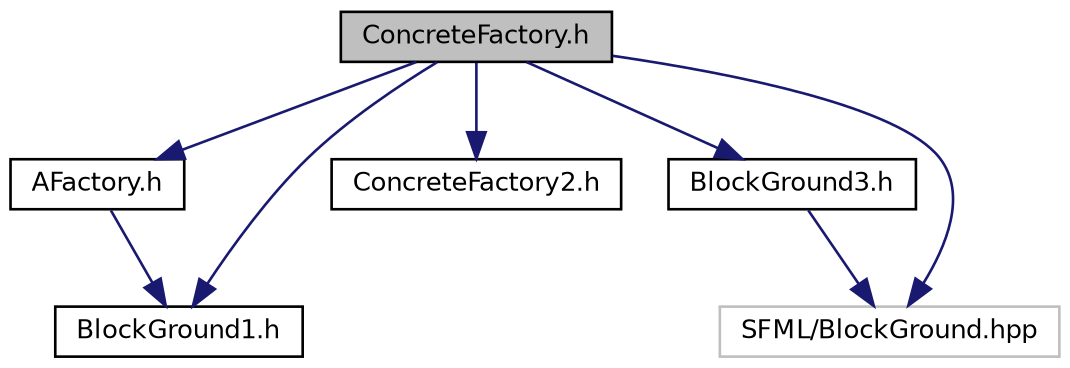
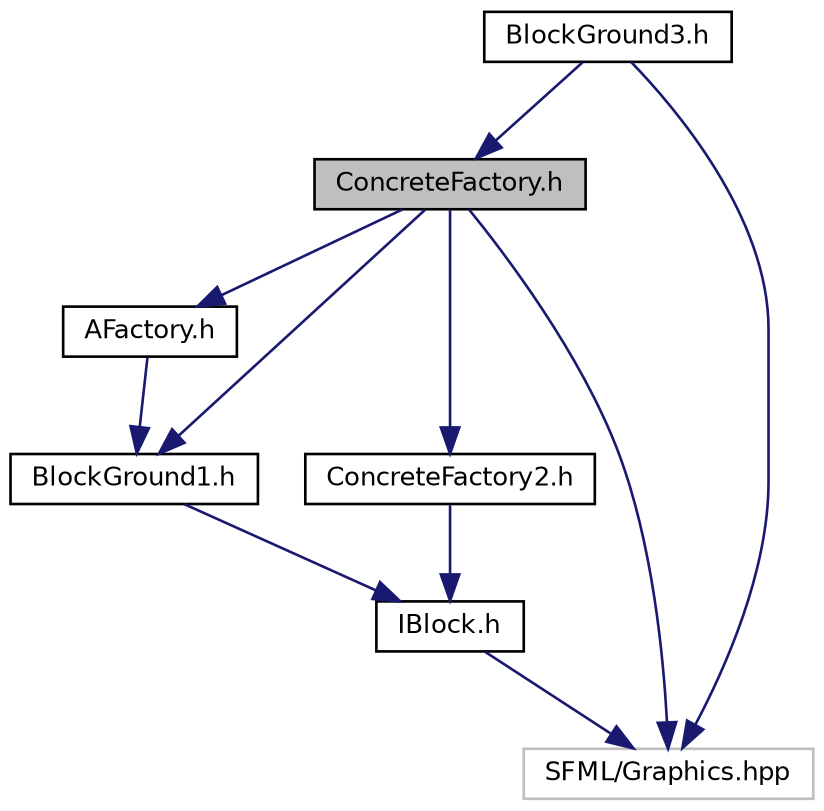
(622, 105) -> (539, 101)
(890, 332) -> (669, 774)
none -> (450, 626)
